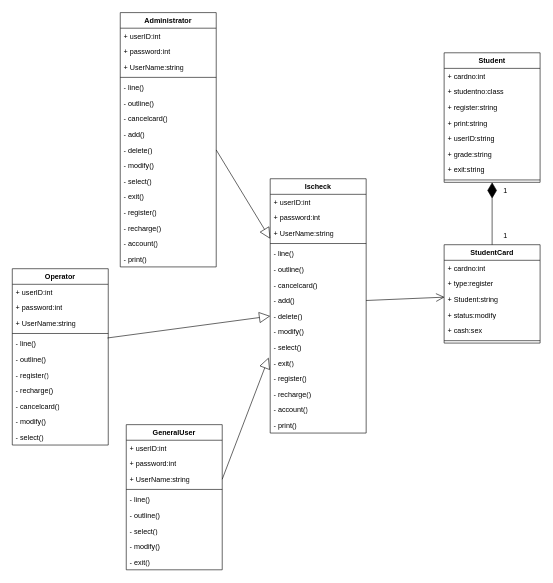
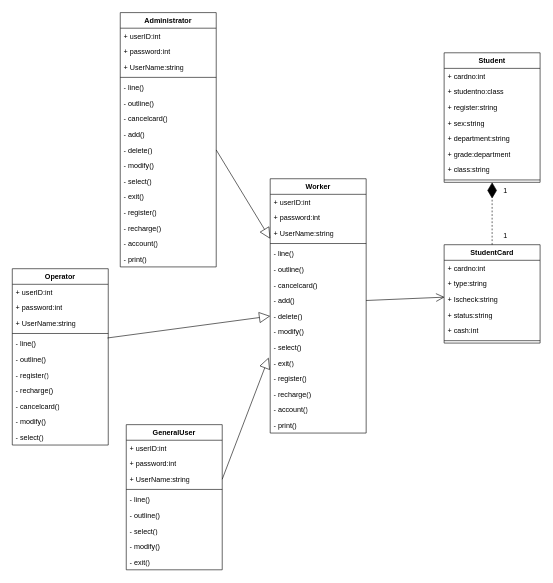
(472, 123) -> (469, 123)
(475, 139) -> (483, 139)
(473, 155) -> (482, 155)
(470, 170) -> (472, 170)
(318, 187) -> (318, 187)
(492, 221) -> (492, 221)
(475, 284) -> (471, 284)
(477, 300) -> (477, 300)
(475, 315) -> (475, 315)
(466, 331) -> (465, 331)
